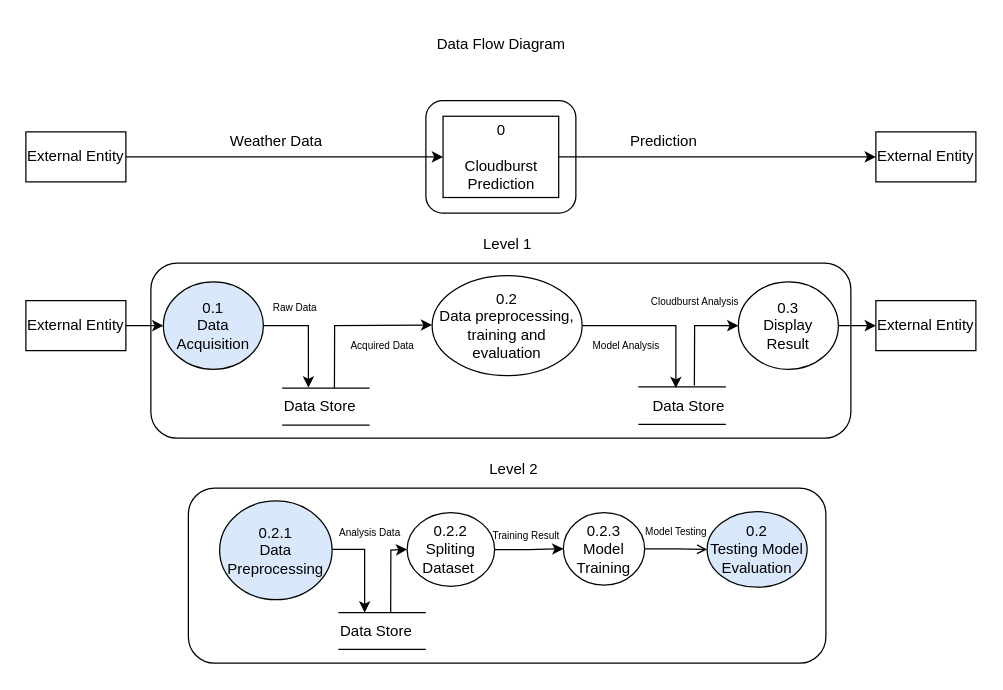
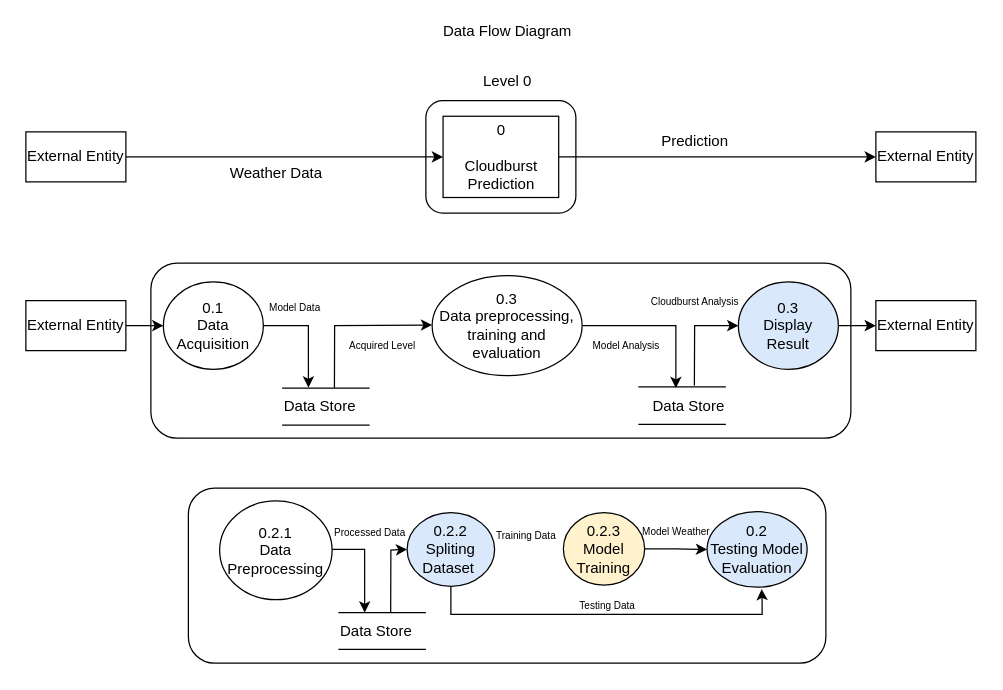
(501, 44) -> (507, 32)
none -> (507, 82)
(276, 142) -> (276, 173)
(663, 142) -> (694, 142)
(507, 244) -> none
(295, 307) -> (295, 307)
(213, 326) -> (213, 326)
(507, 326) -> (507, 326)
(788, 326) -> (788, 326)
(383, 344) -> (383, 344)
(513, 469) -> none
(676, 531) -> (676, 531)
(370, 532) -> (370, 532)
(526, 534) -> (526, 534)
(451, 549) -> (451, 549)
(604, 549) -> (604, 549)
(699, 549) -> (697, 549)
(276, 550) -> (276, 550)
(525, 550) -> none
none -> (607, 604)
none -> (600, 614)
